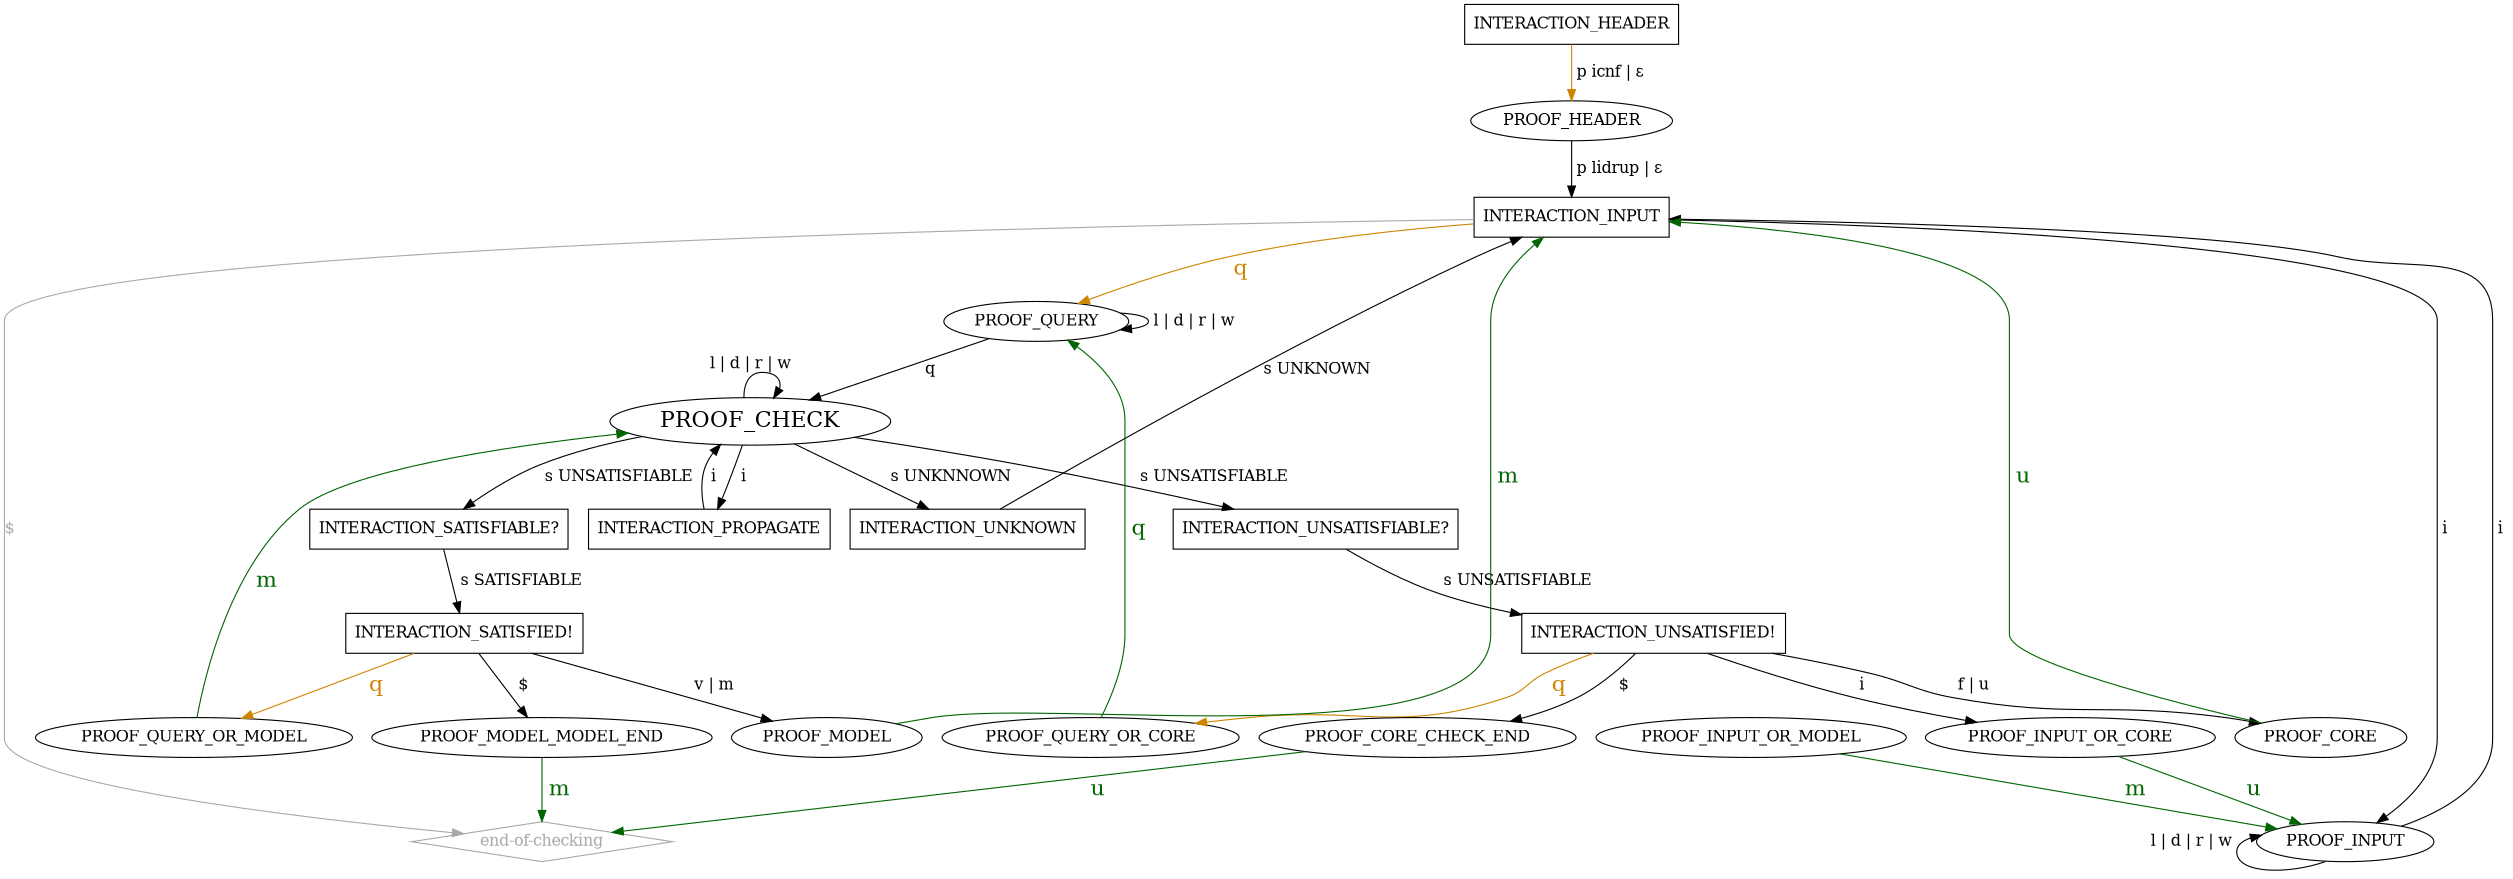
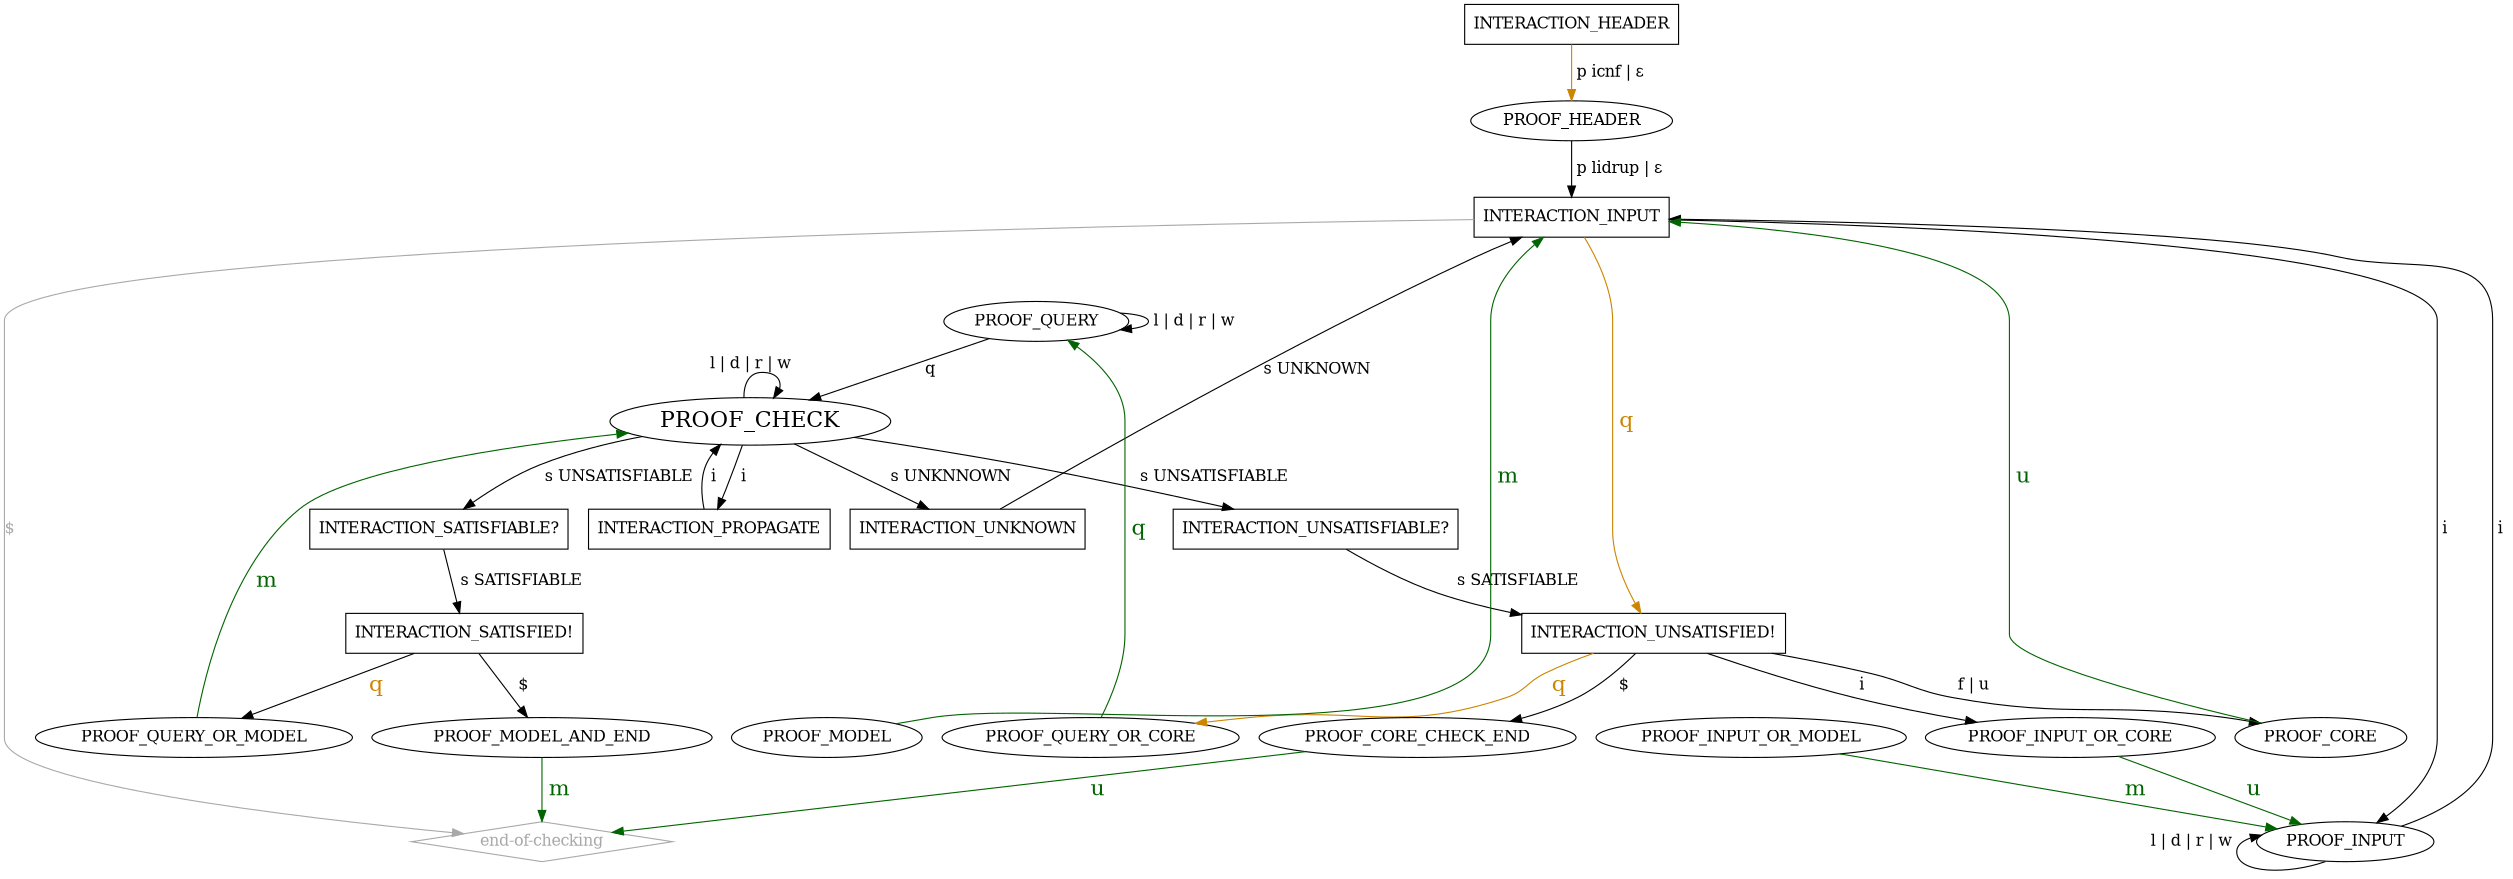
(1278, 247) -> (1613, 420)
(1518, 581) -> (1518, 581)
(333, 684) -> (333, 684)
(647, 686) -> none
(542, 738) -> (542, 738)
